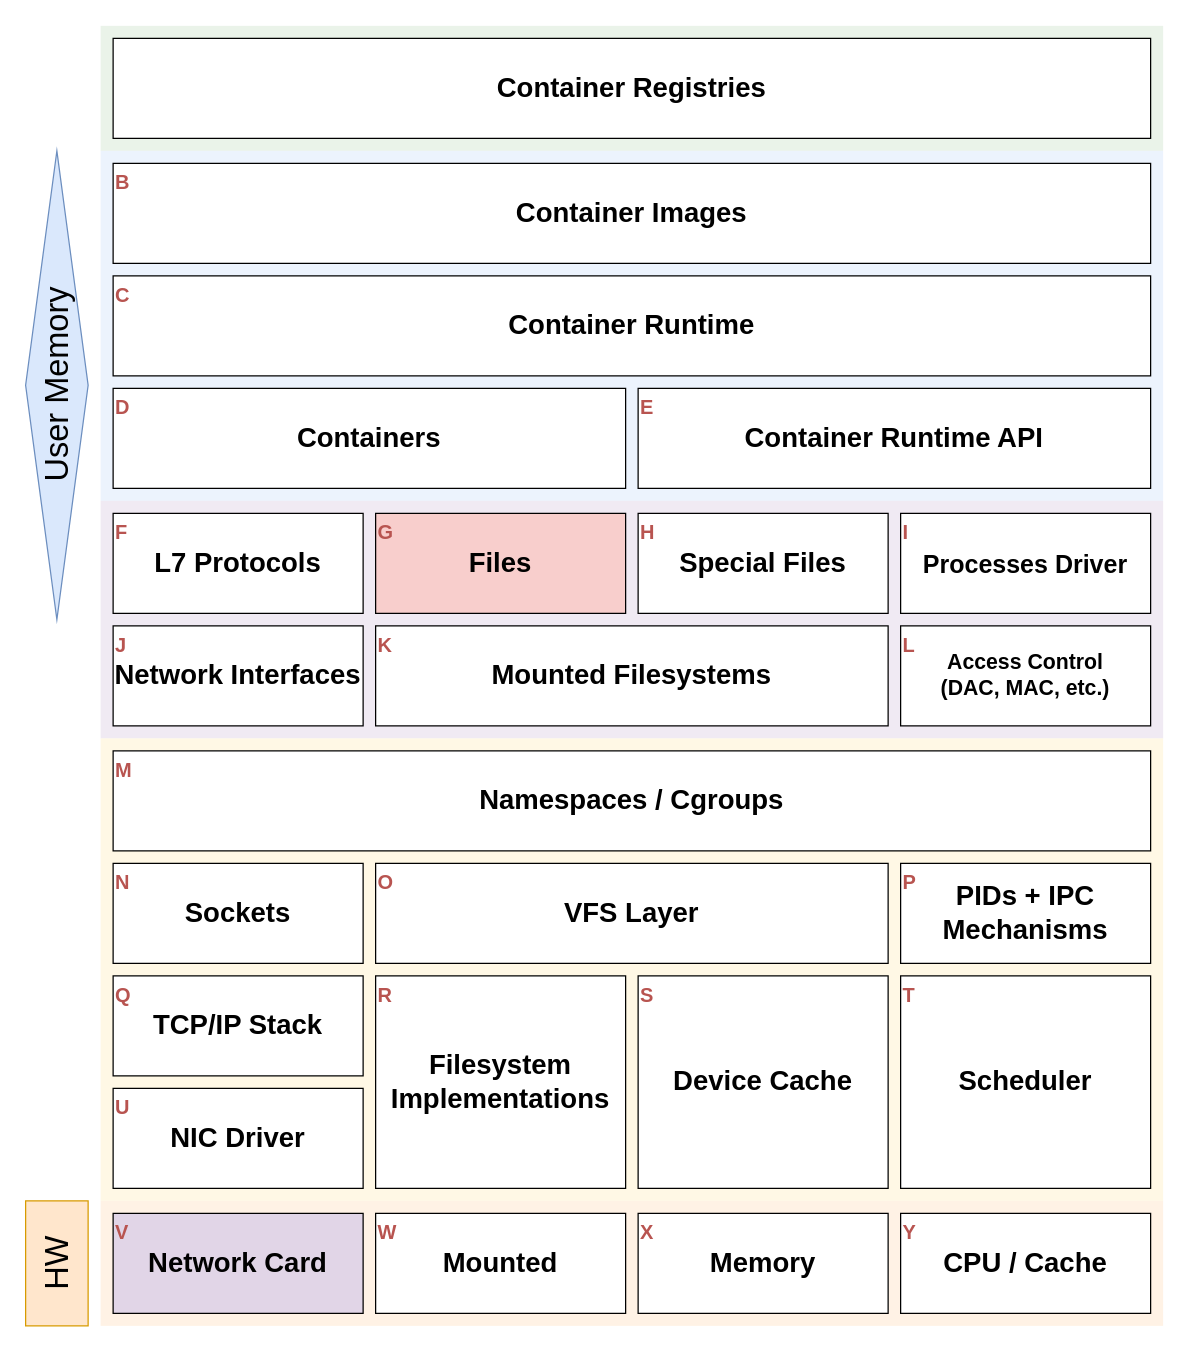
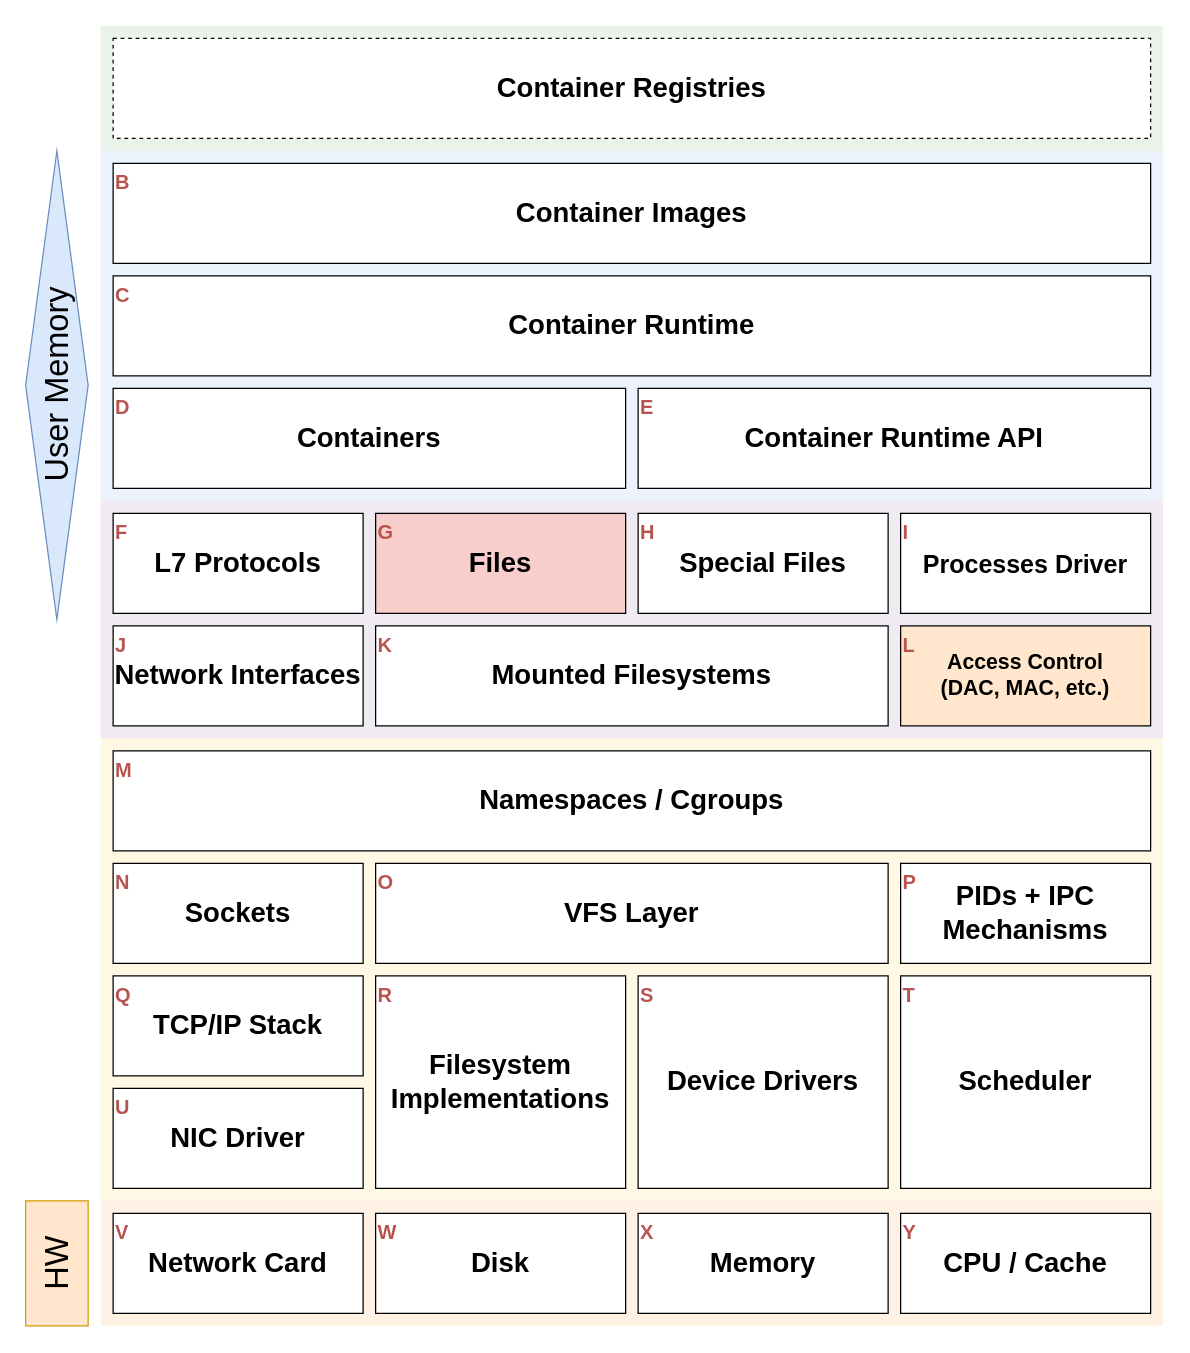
(632, 88) -> (632, 88)
(1026, 676) -> (1026, 676)
(763, 1082) -> (763, 1082)
(238, 1263) -> (238, 1263)
(501, 1263) -> (501, 1263)
